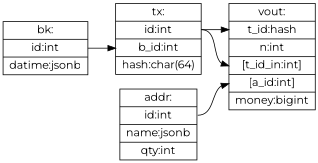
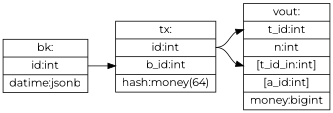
(272, 30) -> (287, 30)
(158, 65) -> (166, 83)
(158, 124) -> none
